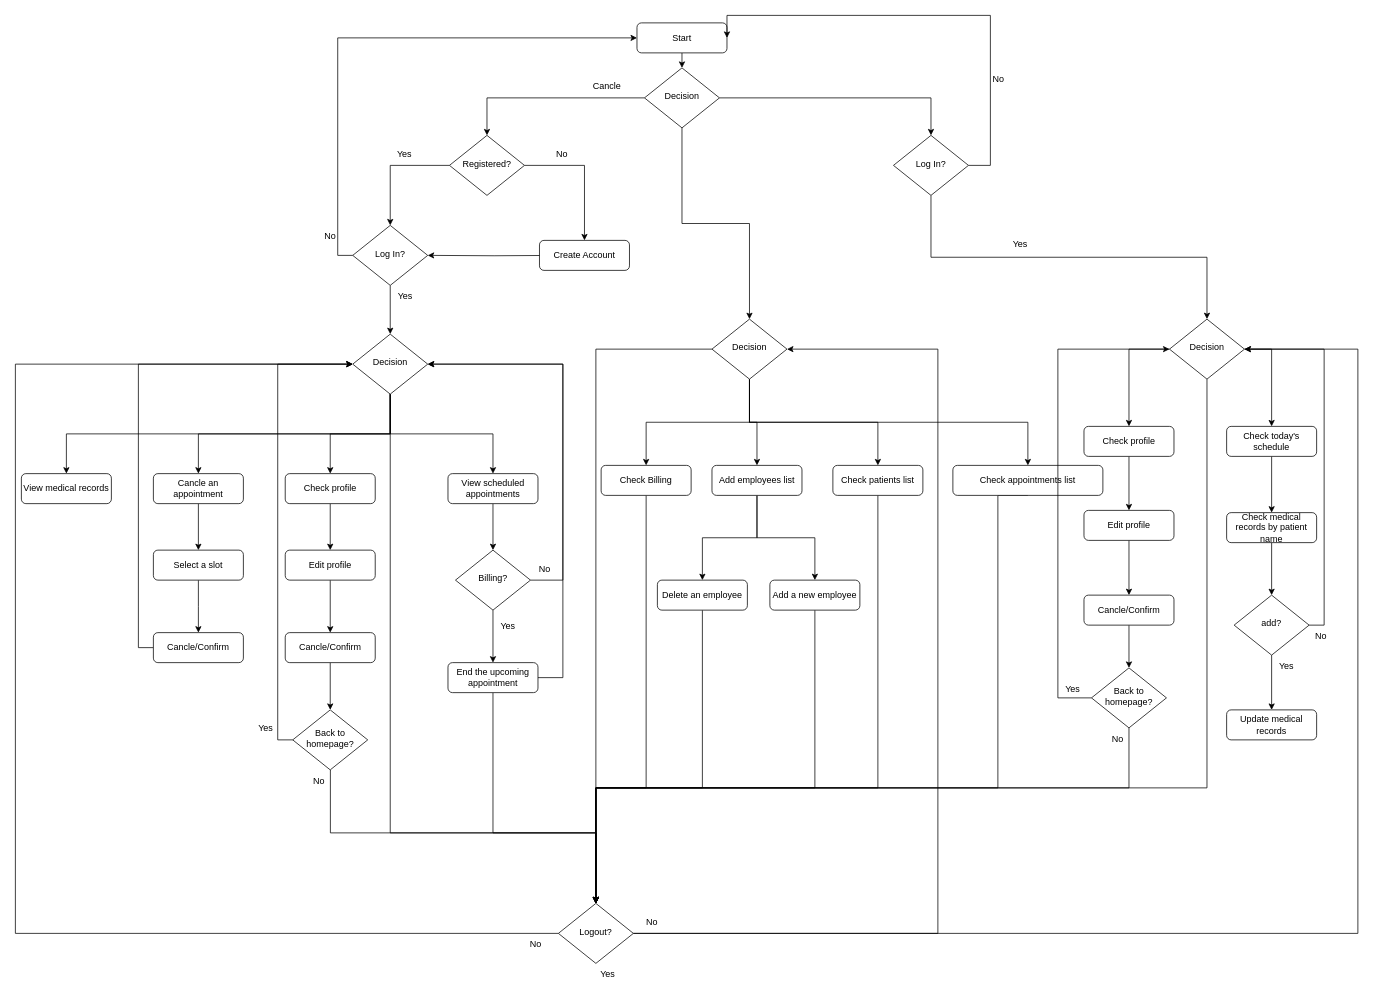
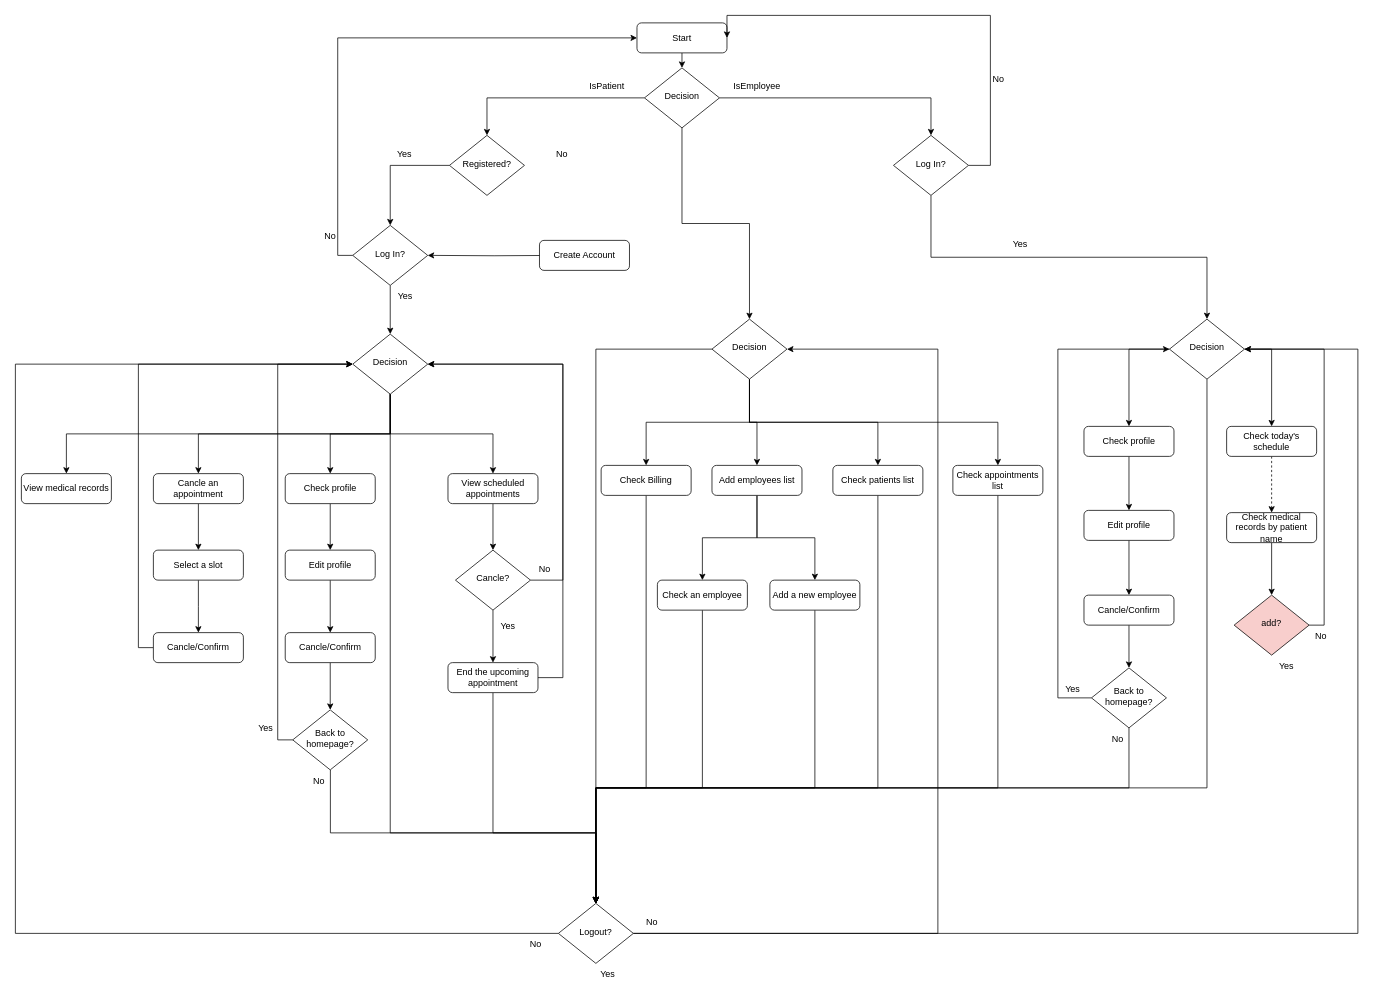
(607, 87) -> (607, 87)
none -> (757, 87)
(584, 170) -> none
(1028, 480) -> (998, 480)
(1272, 482) -> (1272, 482)
(493, 579) -> (493, 579)
(702, 595) -> (702, 595)
(1272, 625) -> (1272, 625)
(1272, 680) -> none
(1272, 725) -> none
